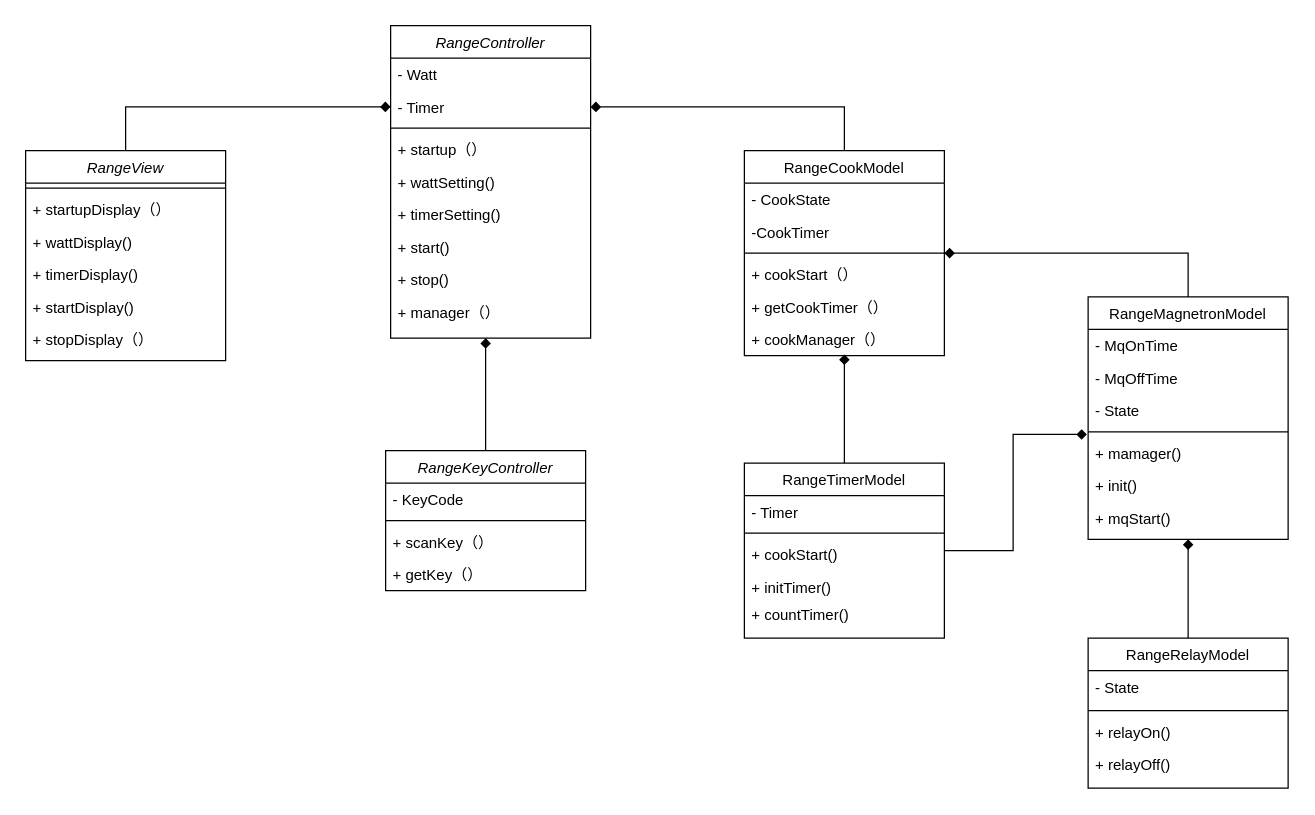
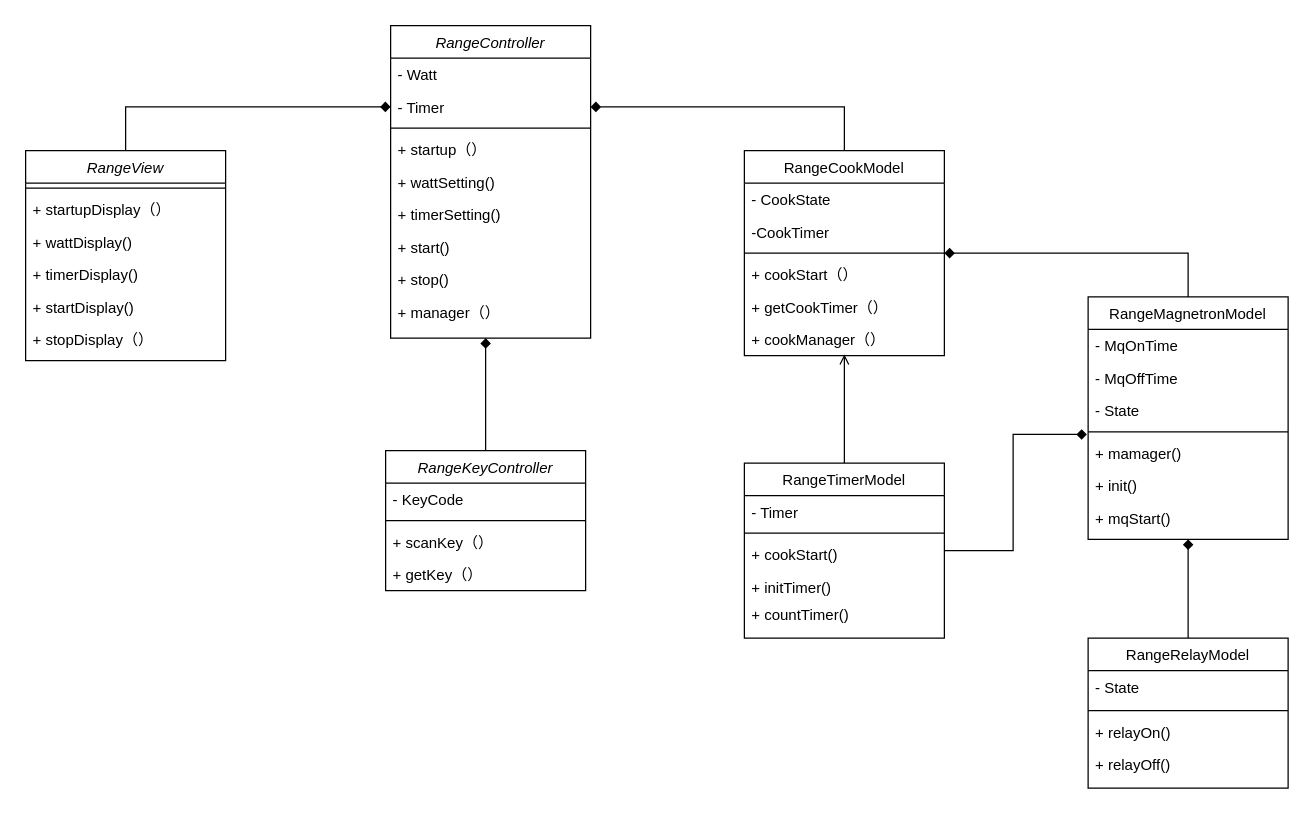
(844, 365) -> (844, 362)
